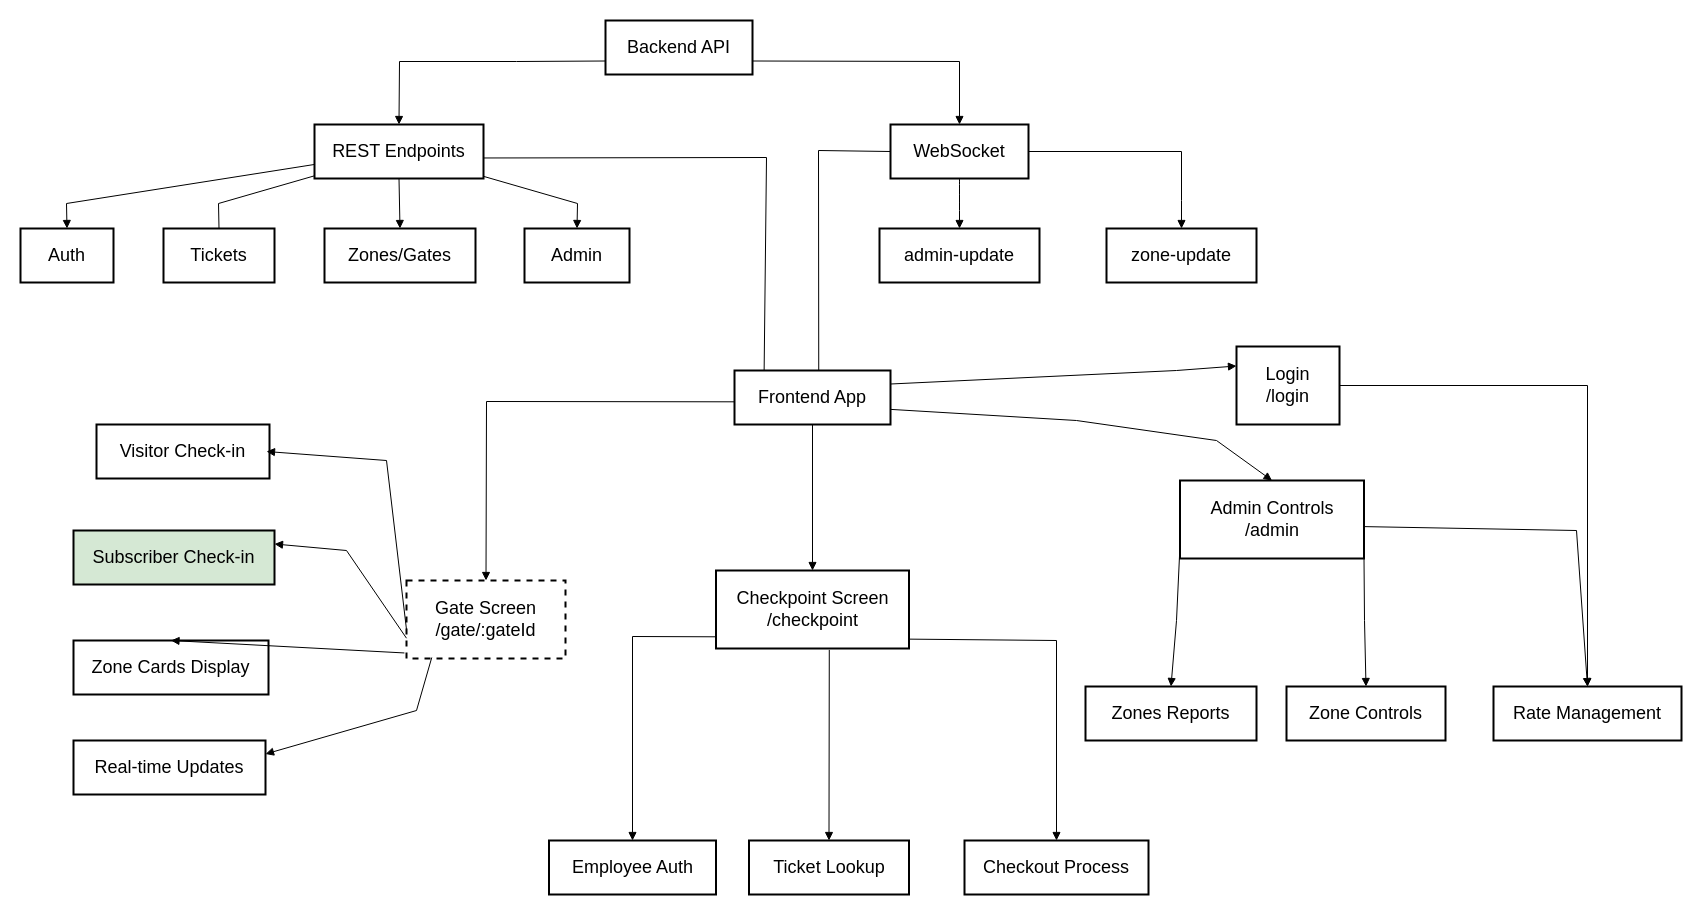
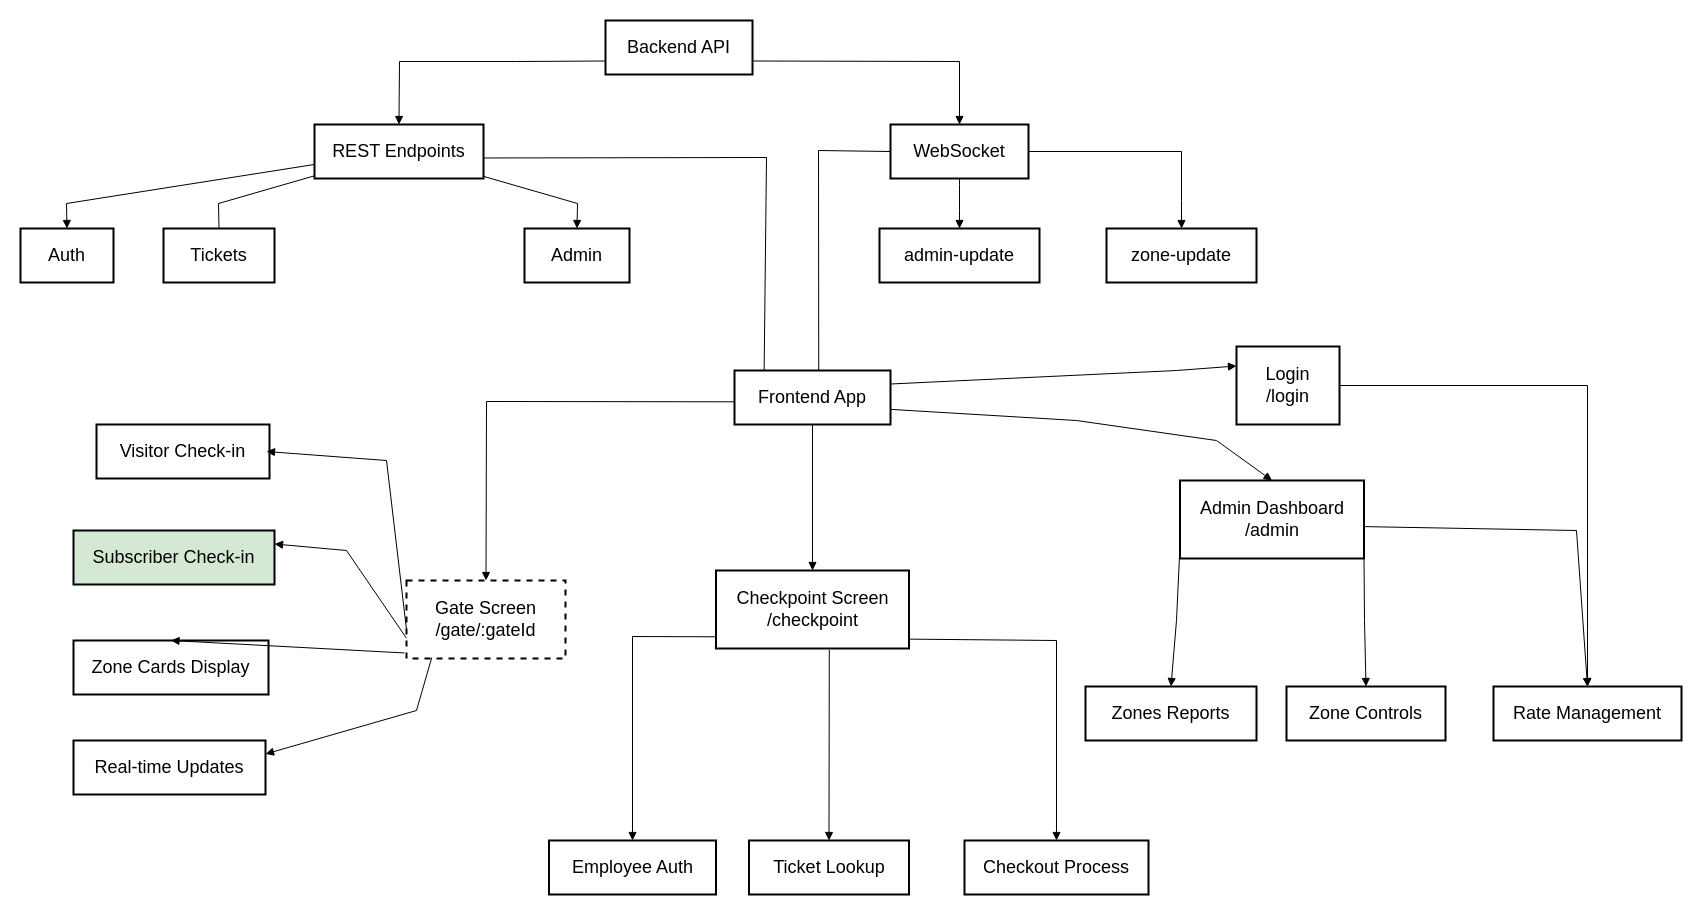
(399, 199) -> none
(400, 256) -> none
(1273, 520) -> (1273, 520)
